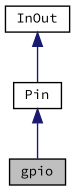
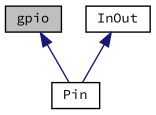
(38, 141) -> (58, 63)
